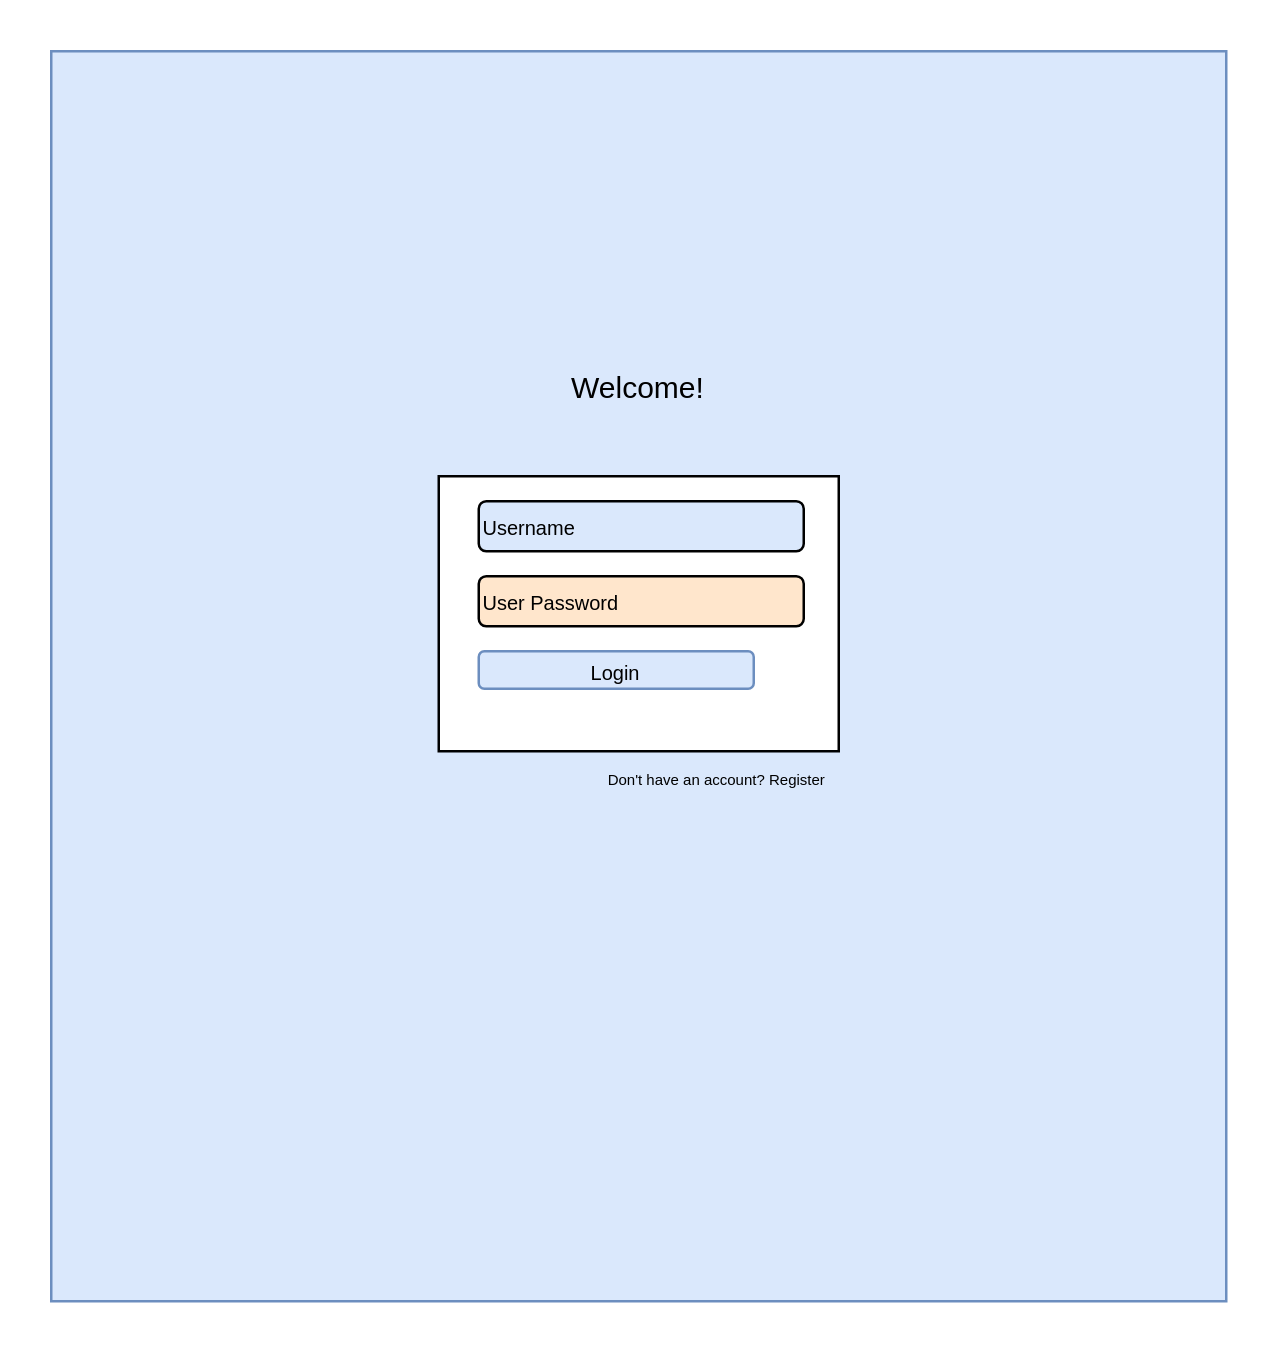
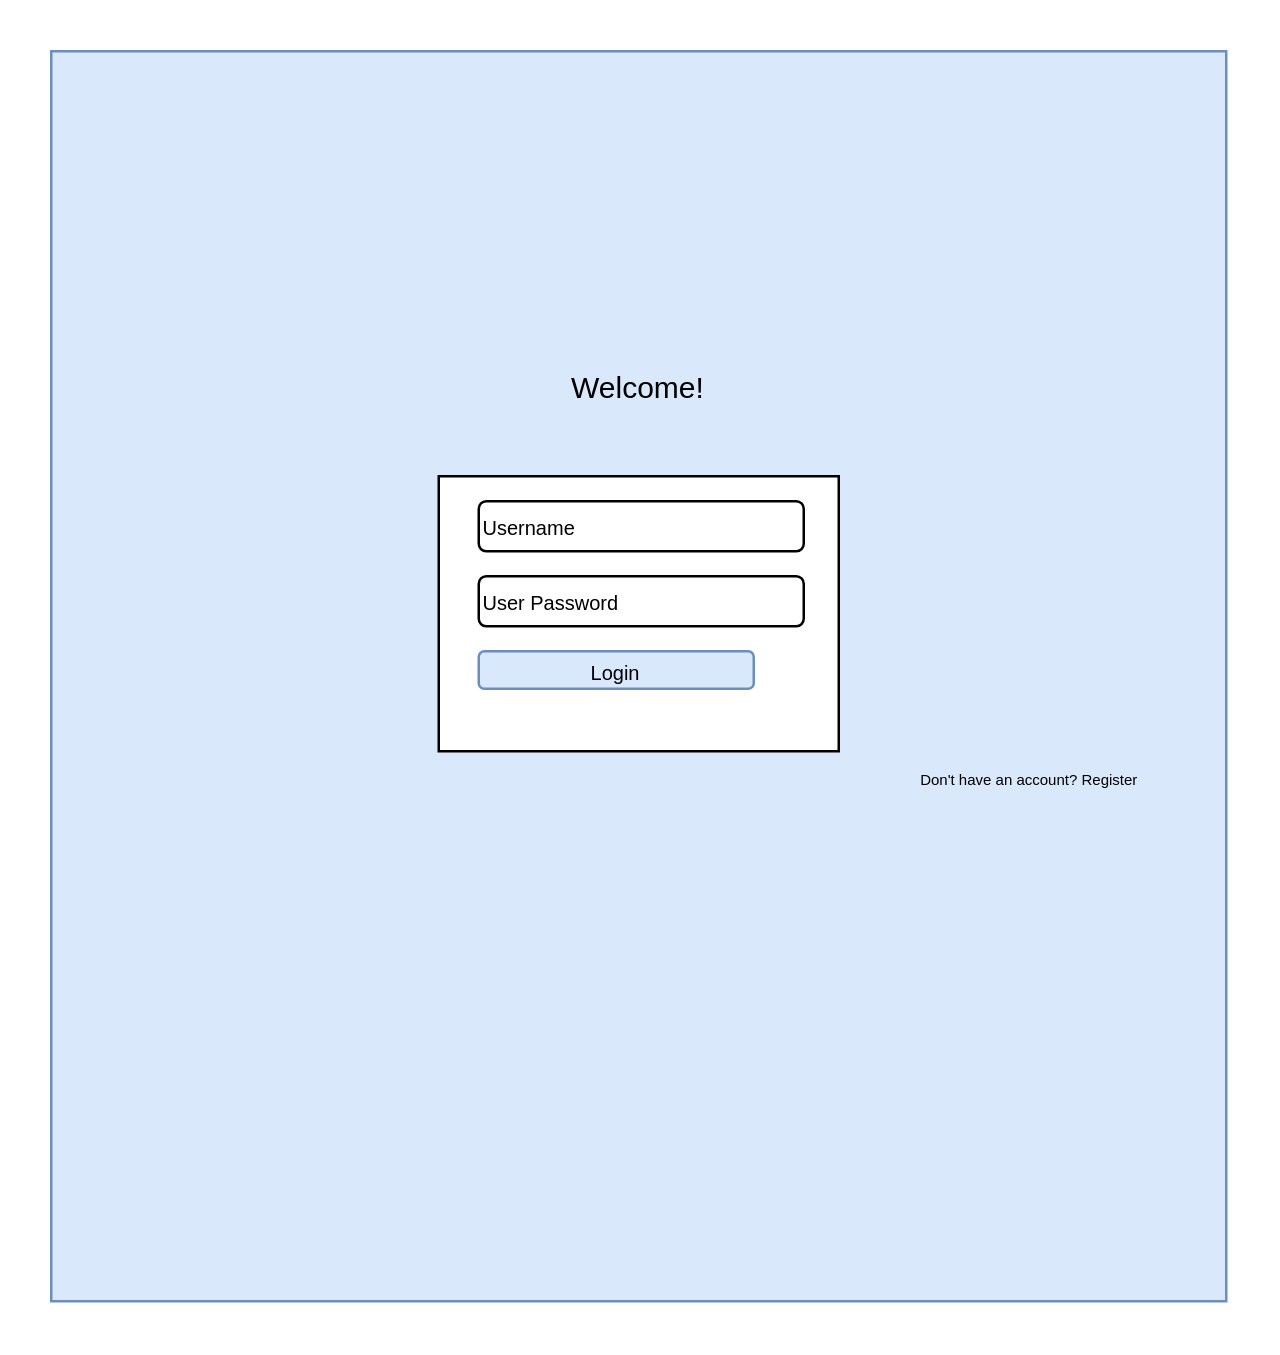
(641, 526) -> (641, 526)
(641, 601) -> (641, 601)
(718, 776) -> (1030, 776)
